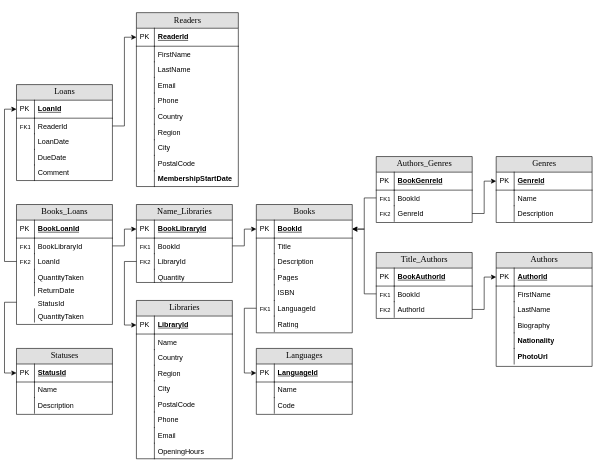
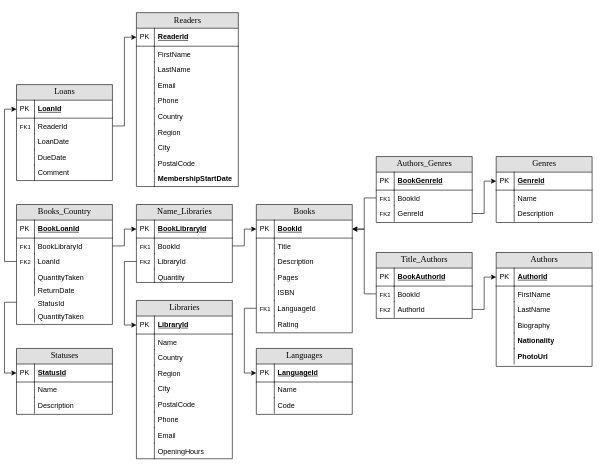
(65, 212) -> (65, 212)
